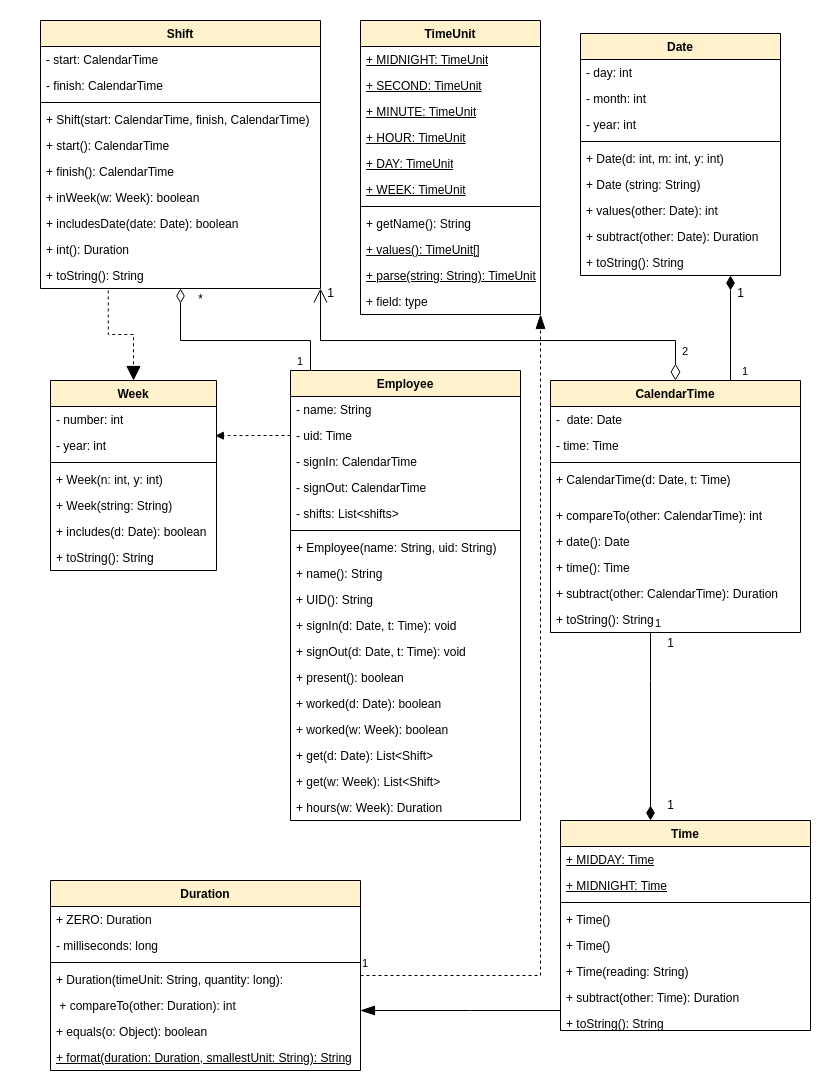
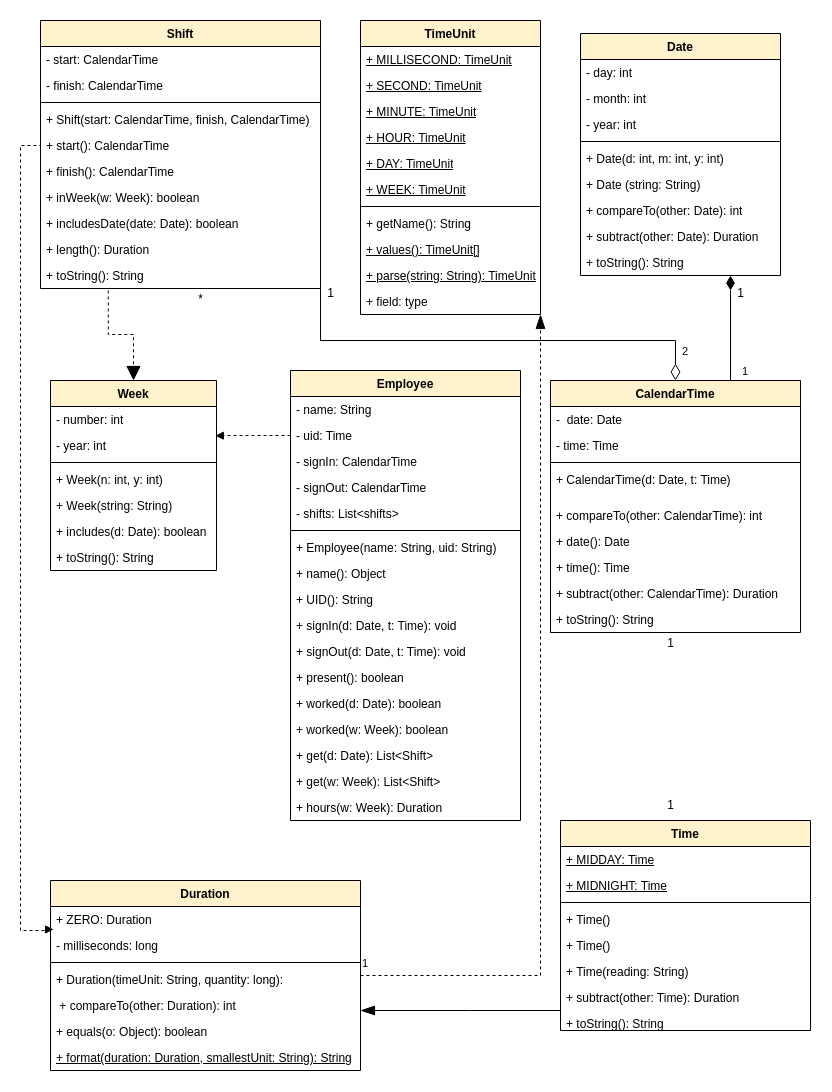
(426, 61) -> (436, 61)
(663, 212) -> (675, 212)
(96, 251) -> (106, 251)
(321, 294) -> (321, 294)
(242, 341) -> none
none -> (21, 548)
(344, 575) -> (346, 575)
(651, 720) -> none
